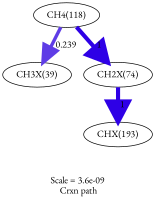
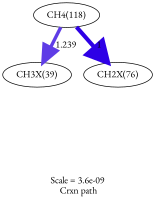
(65, 45) -> (65, 45)
(118, 75) -> (118, 75)
(118, 134) -> none
